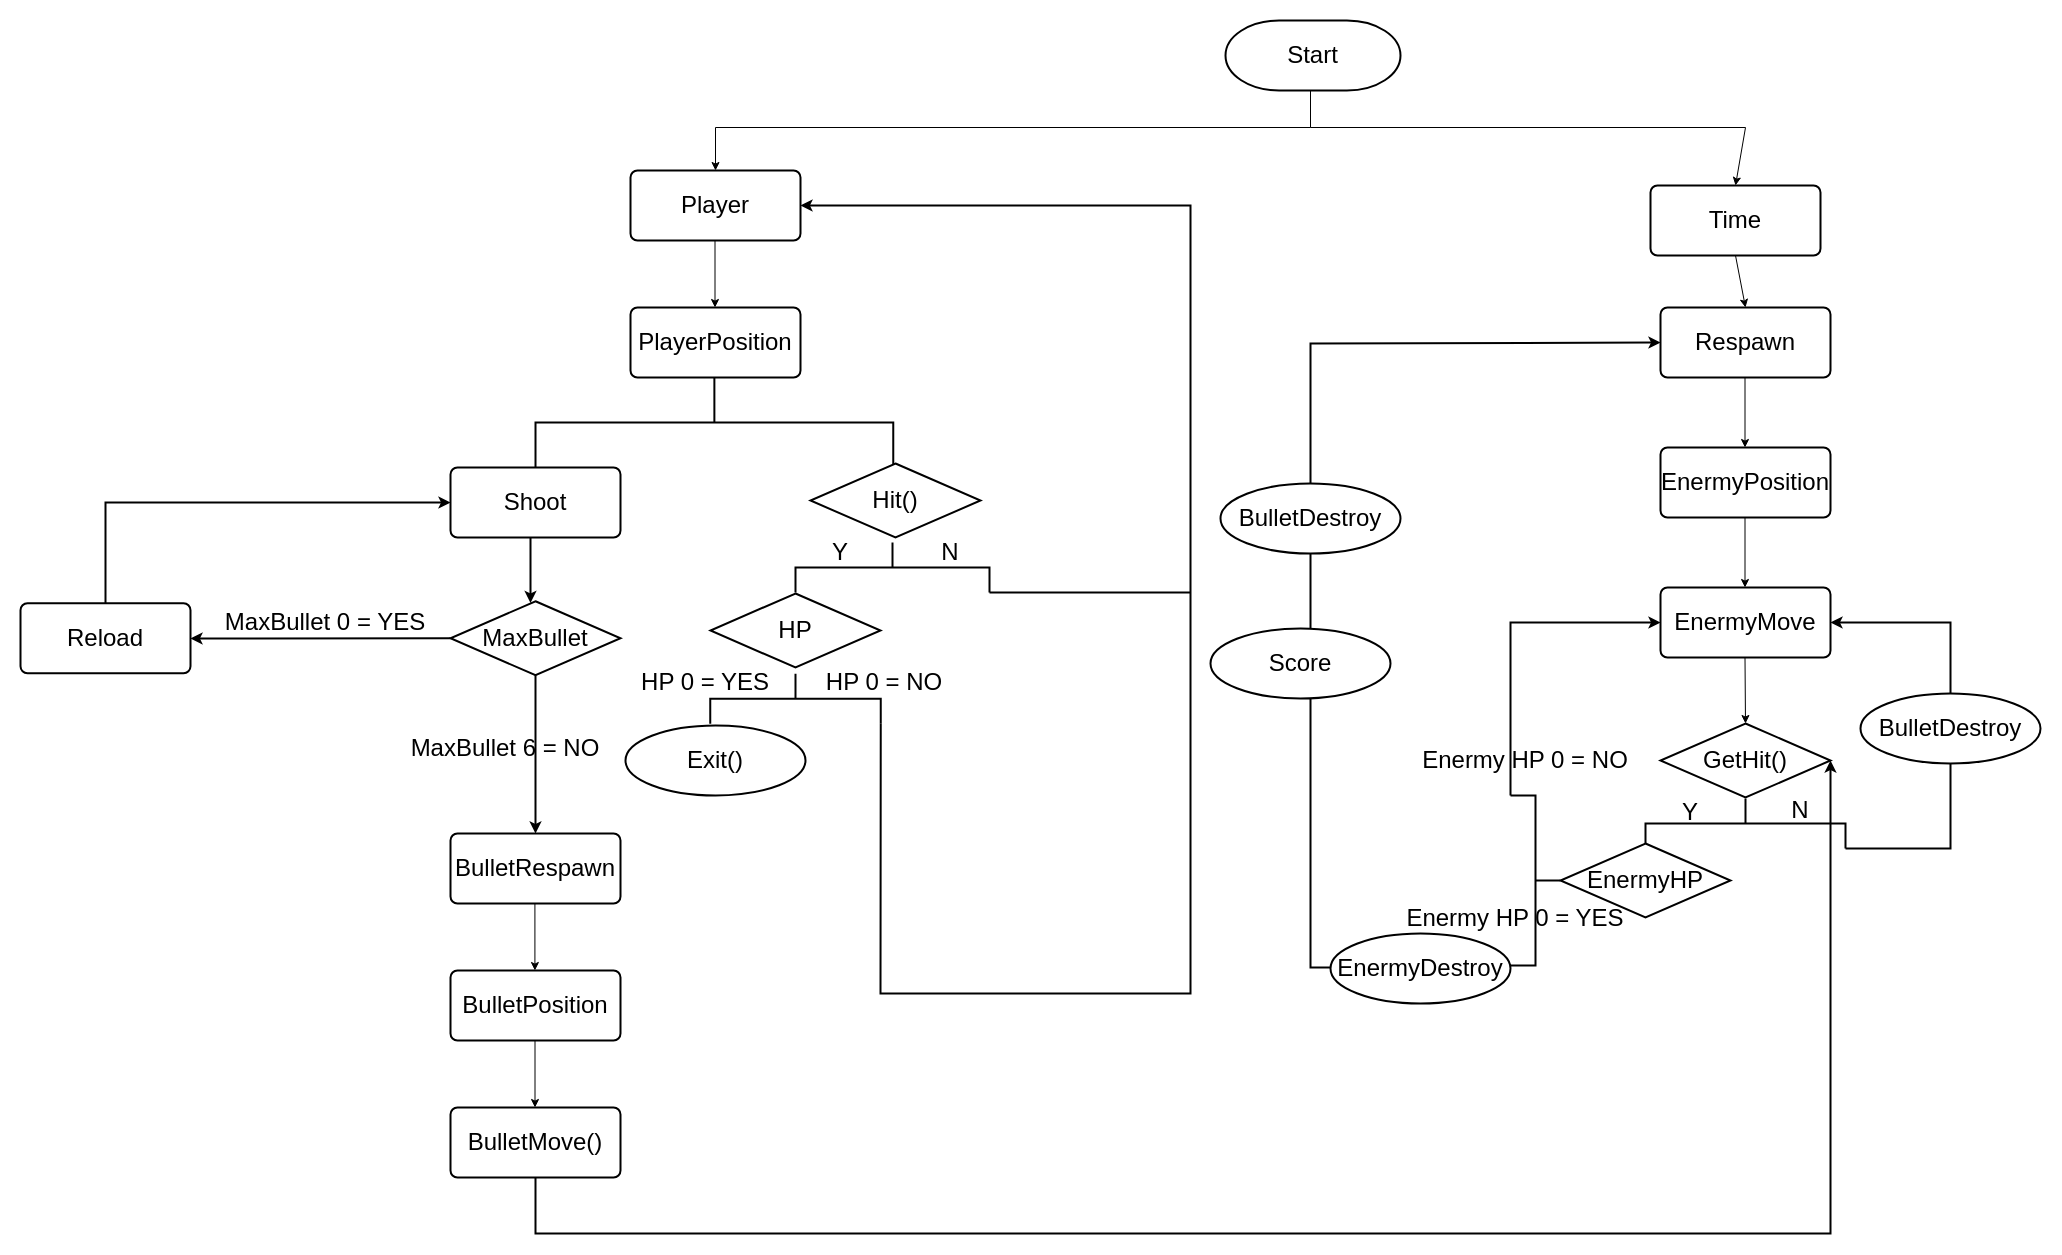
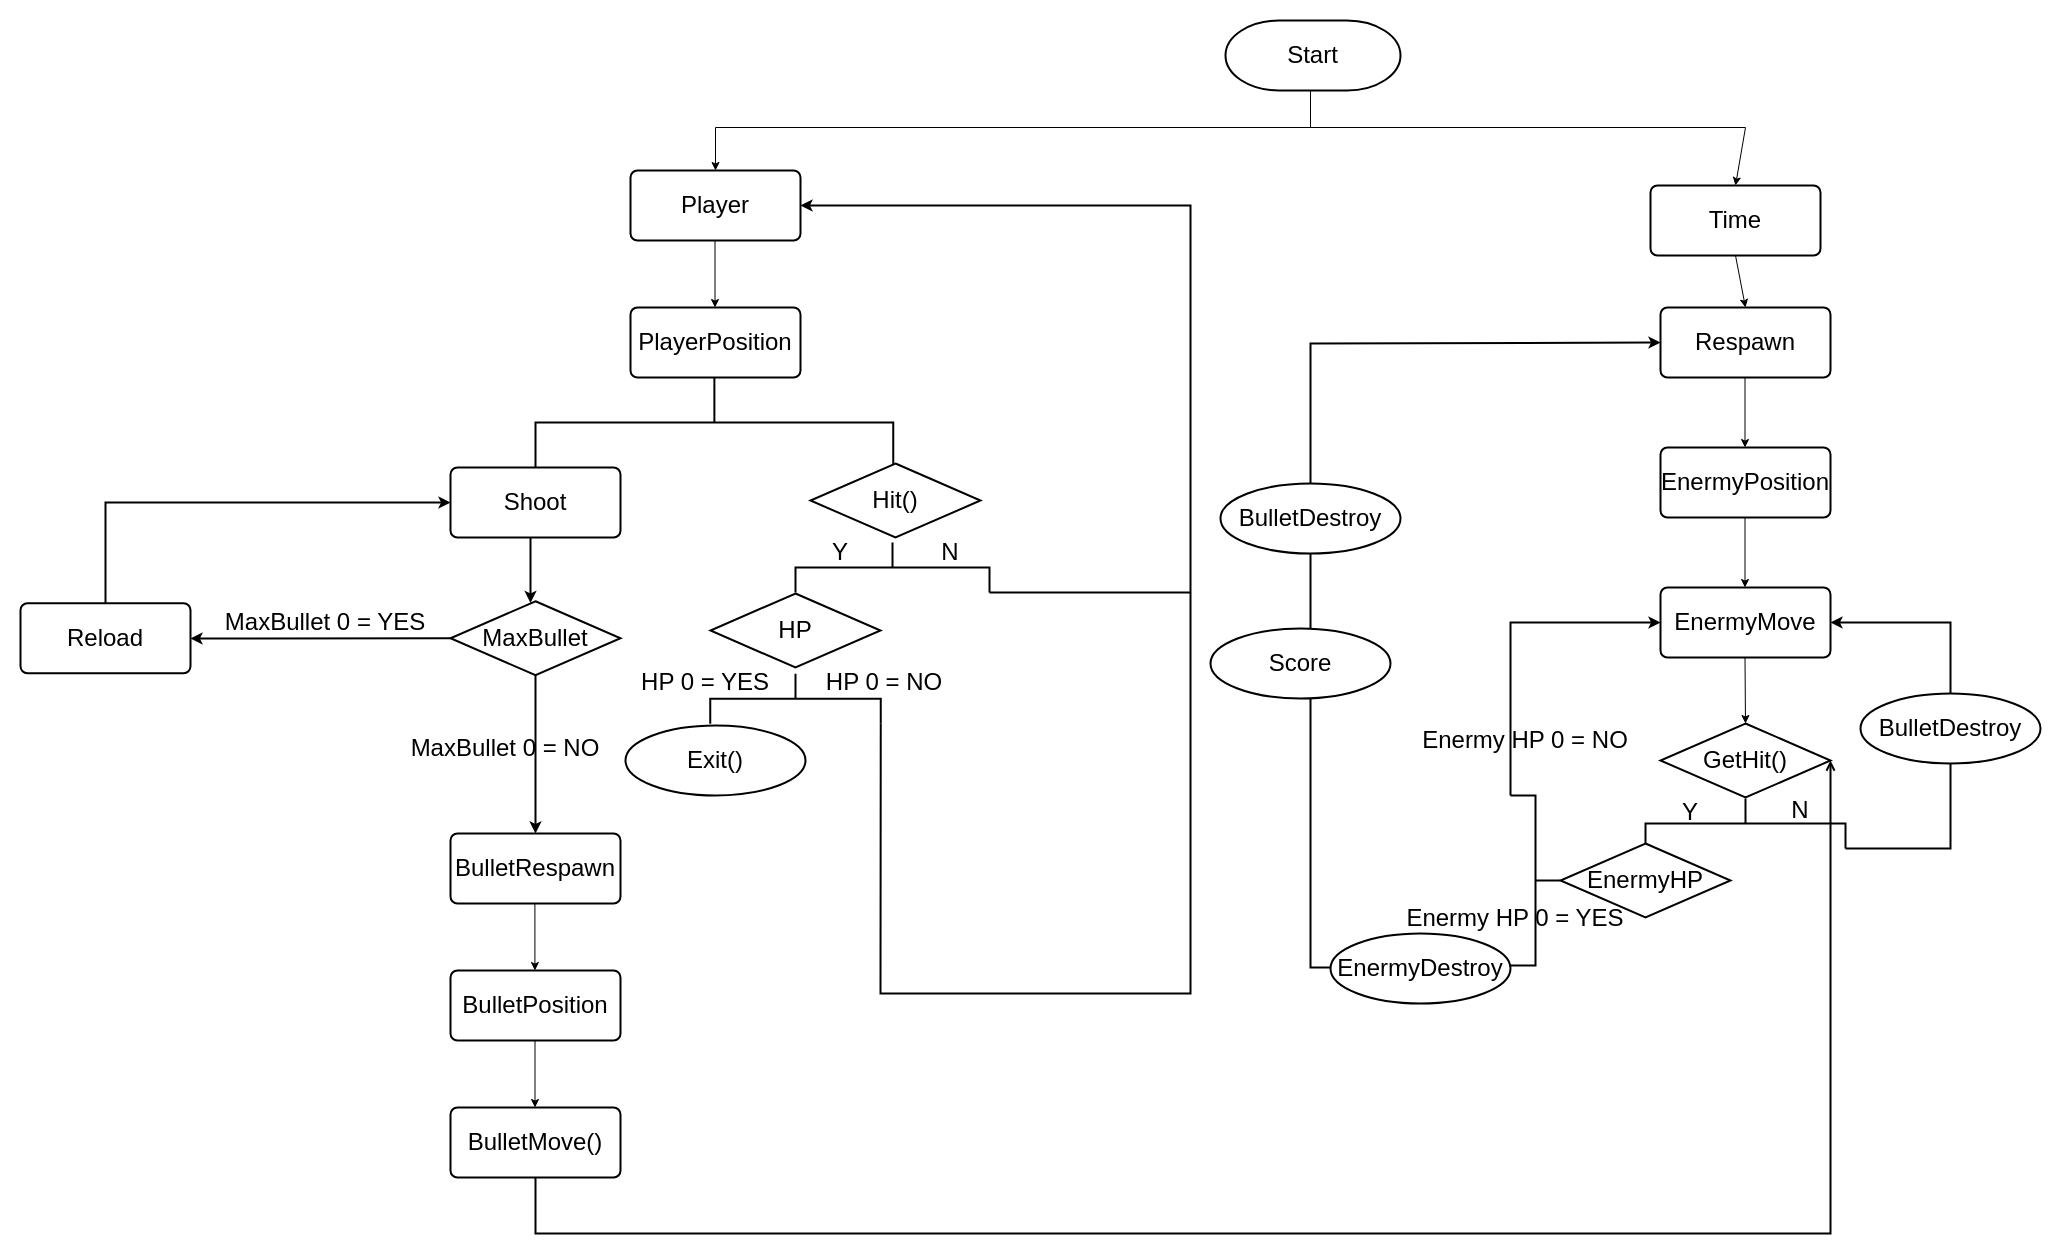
(506, 749) -> (506, 749)
(1526, 761) -> (1526, 741)
(1831, 771) -> (1831, 769)
